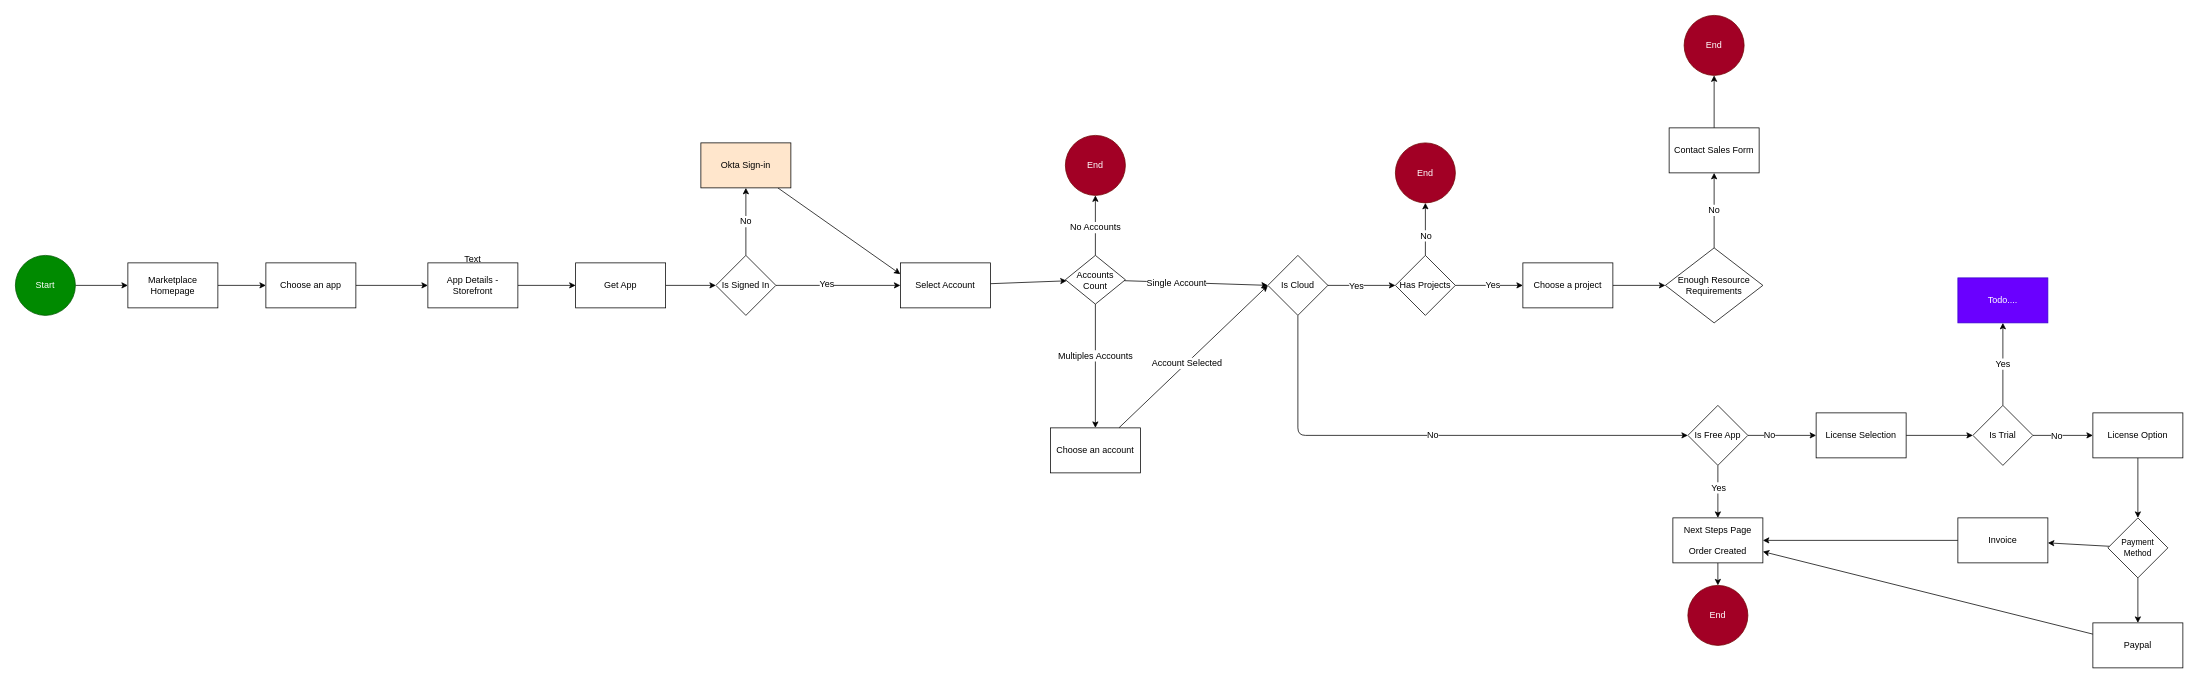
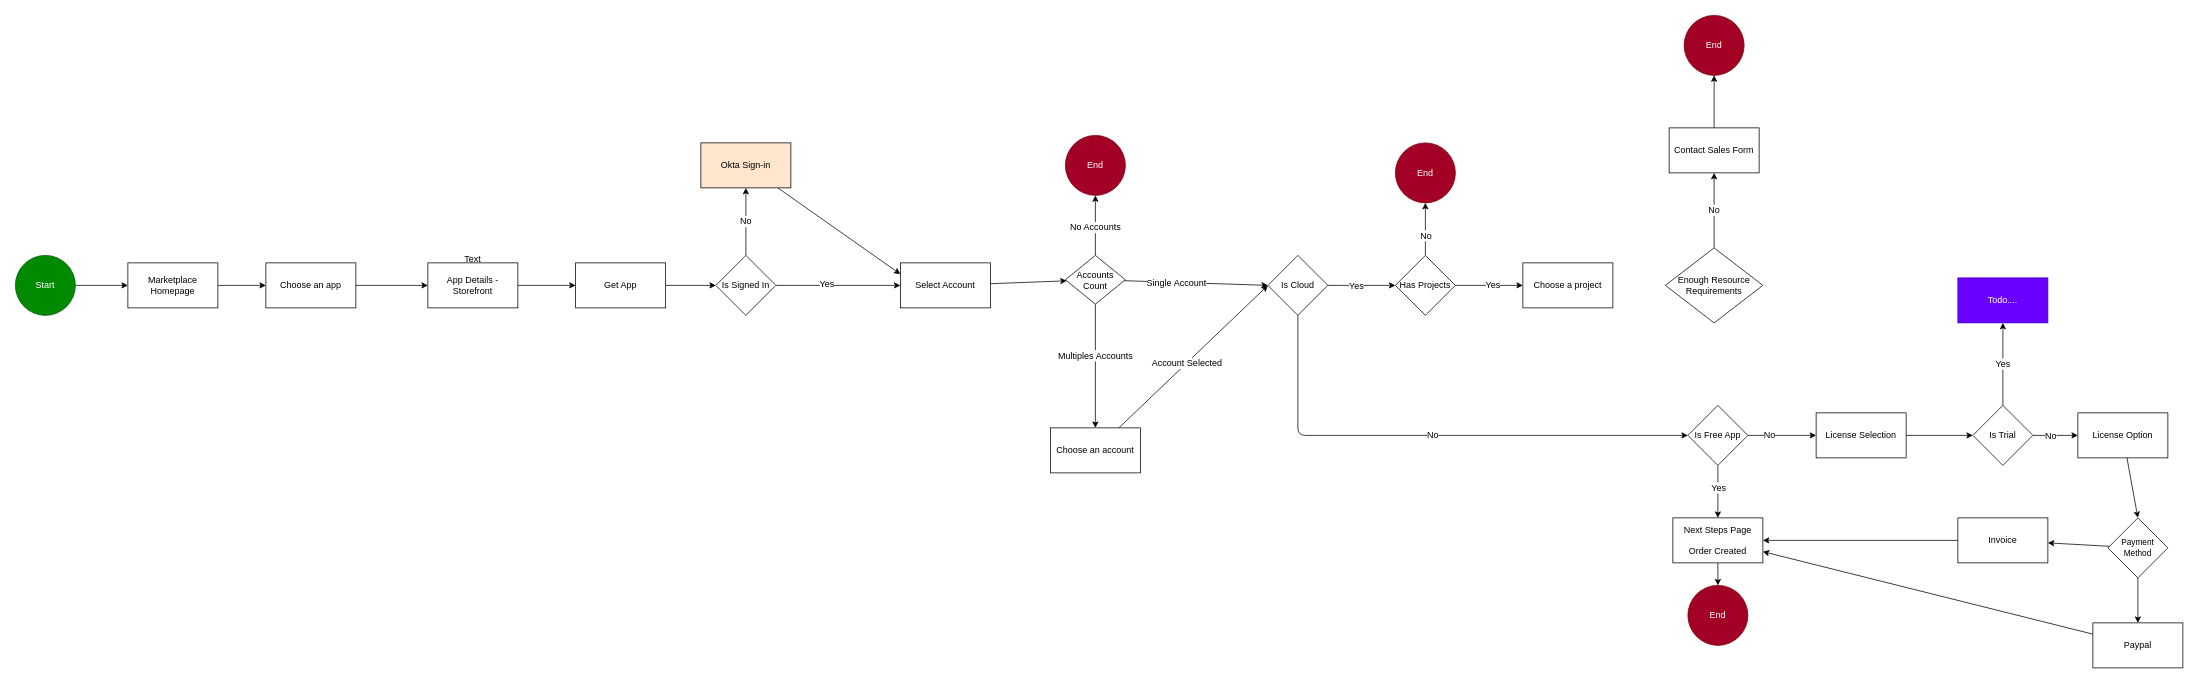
(1636, 285) -> none
(2138, 435) -> (2123, 435)
